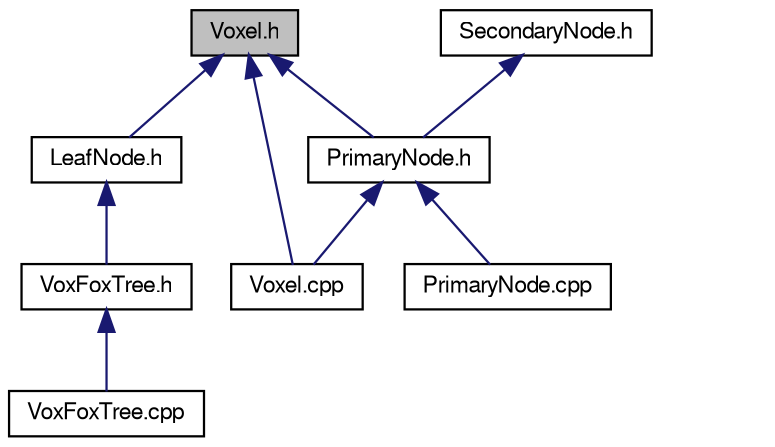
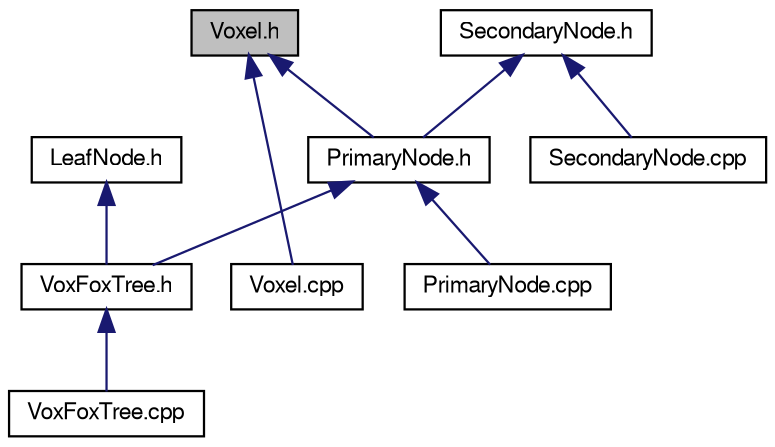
(167, 104) -> none
none -> (648, 160)
(340, 232) -> (242, 228)
